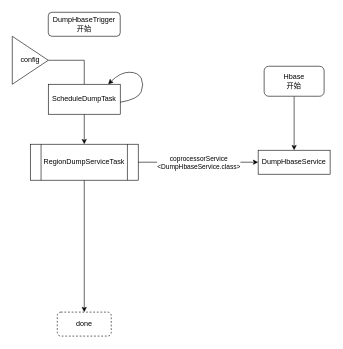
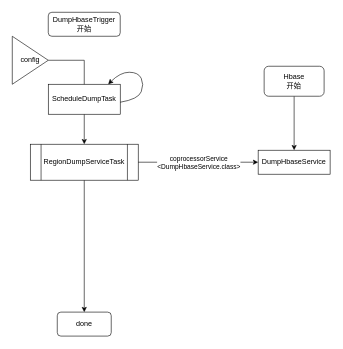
(84, 324) -> (84, 324)
